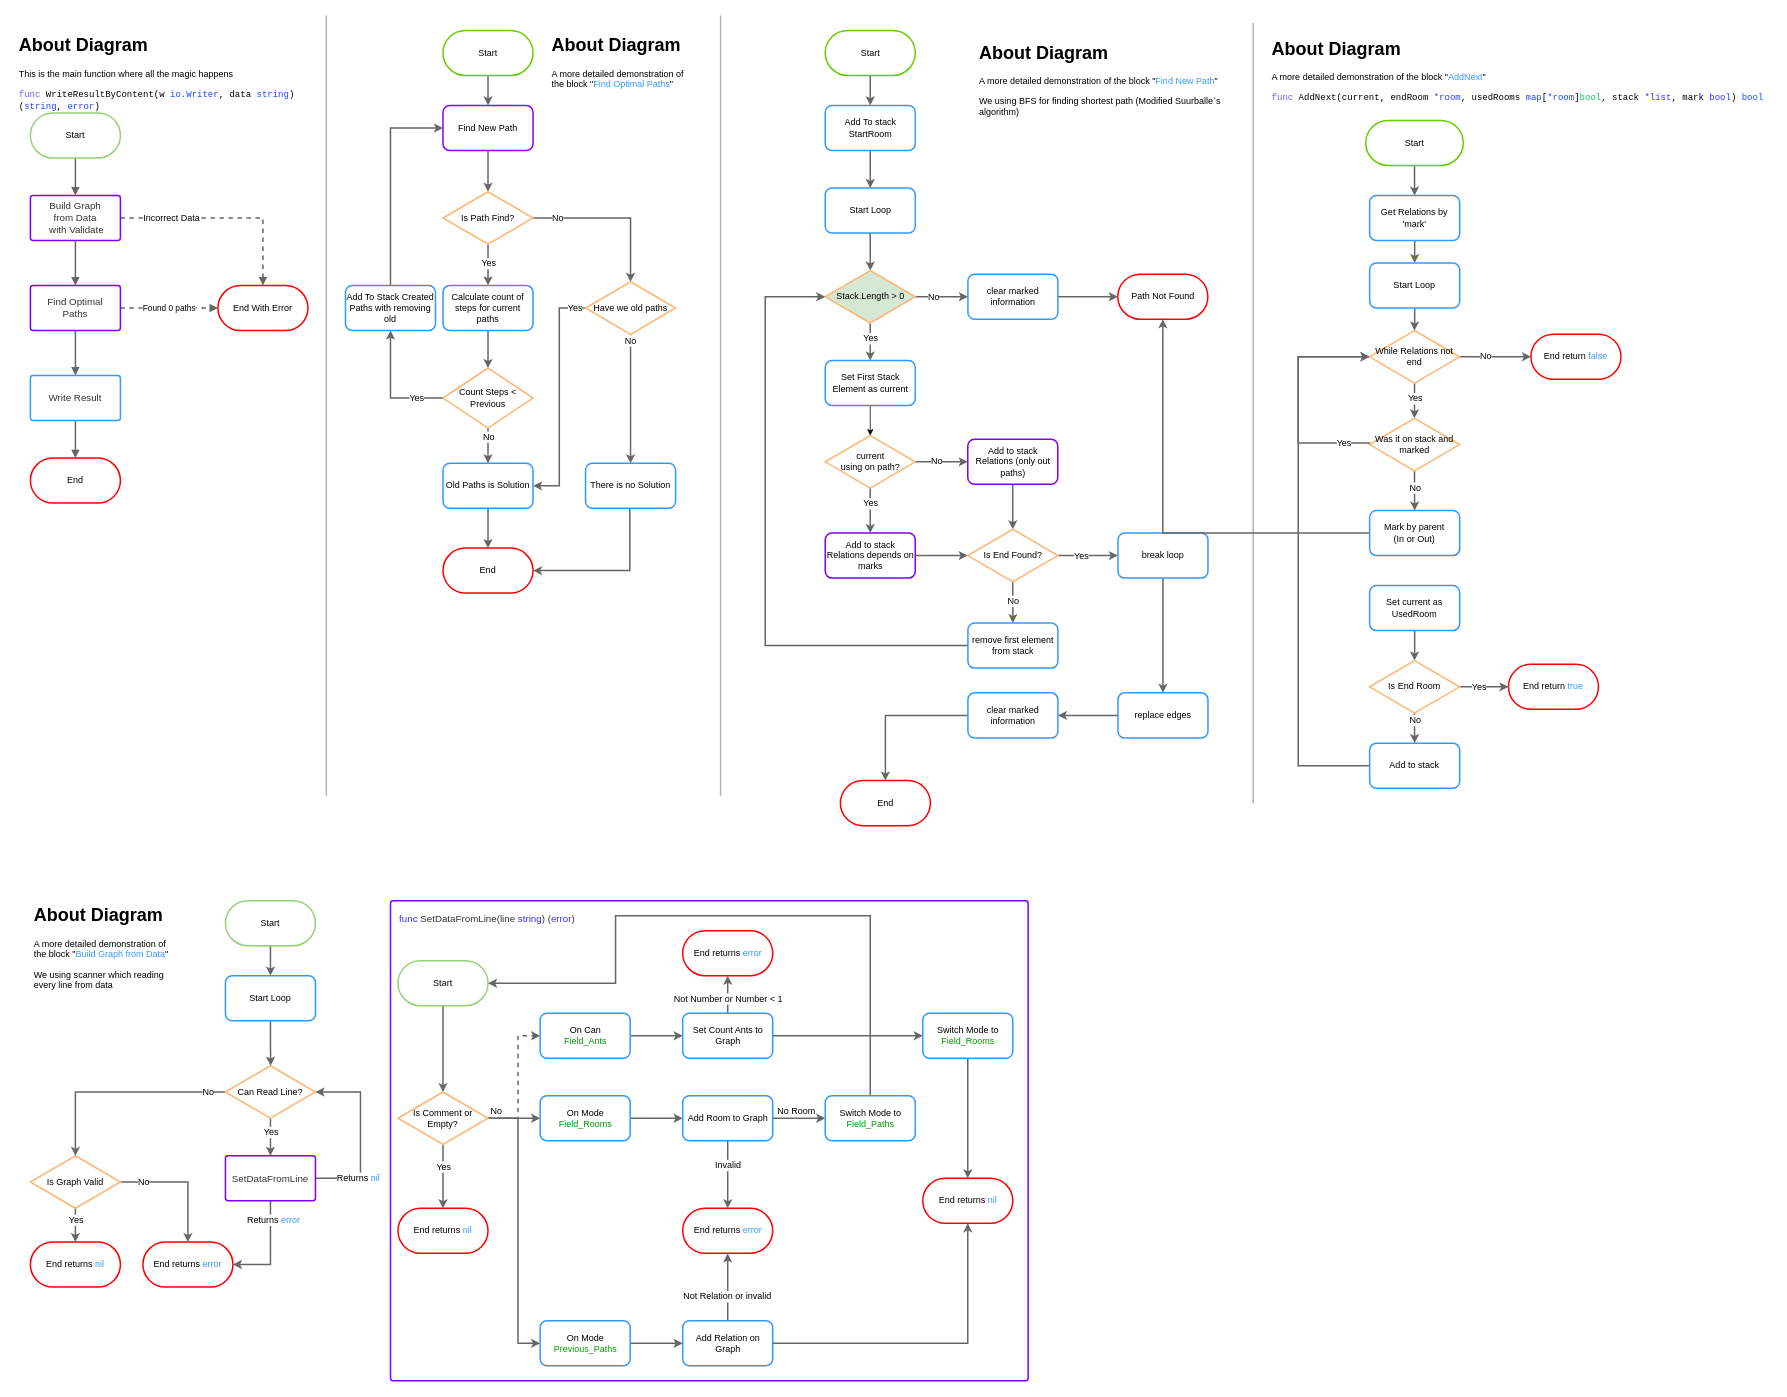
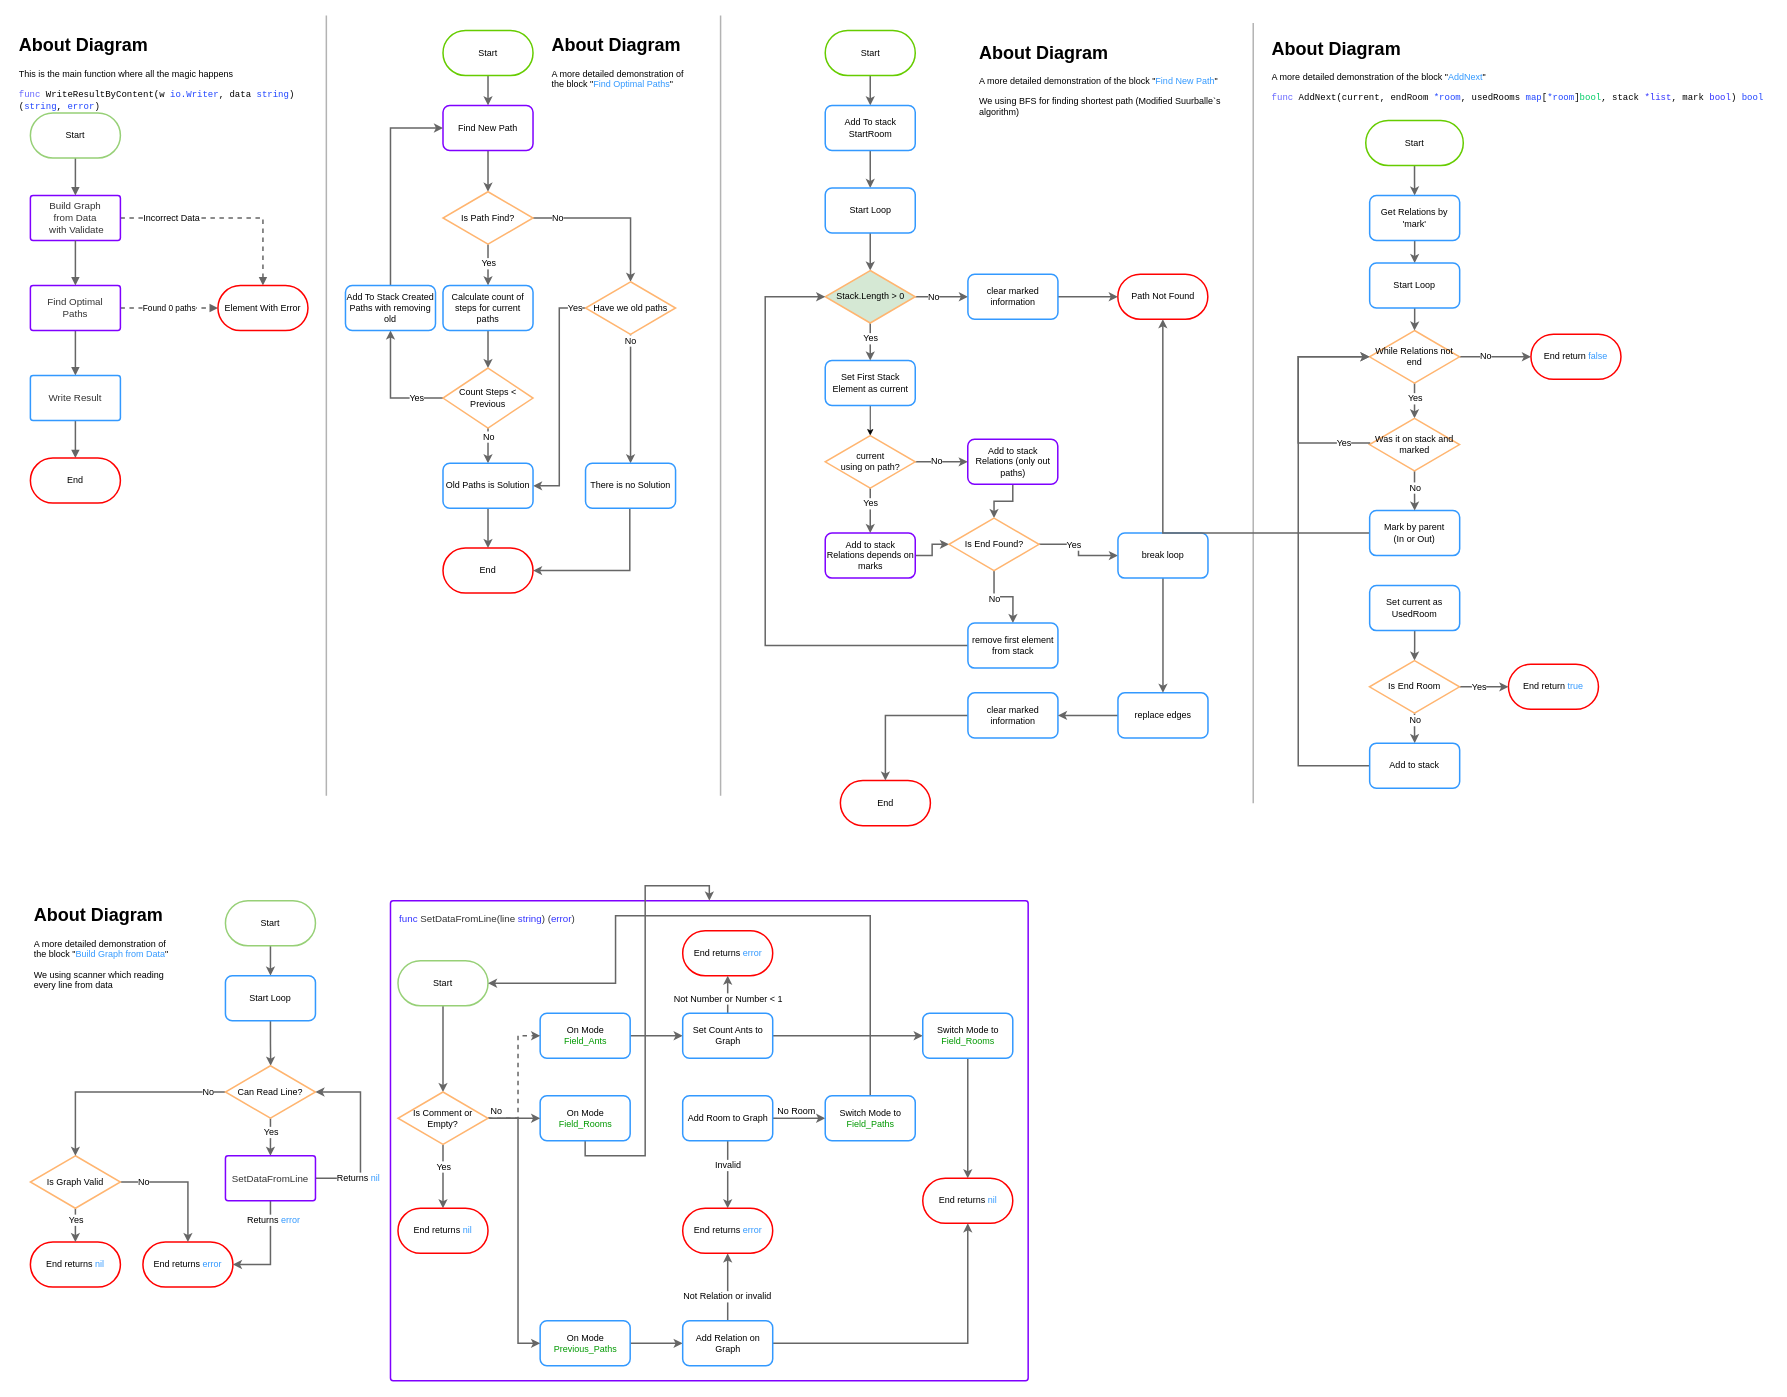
(263, 308) -> (263, 308)
(1013, 555) -> (994, 544)
(585, 1035) -> (585, 1035)
(653, 1118) -> (645, 1022)
